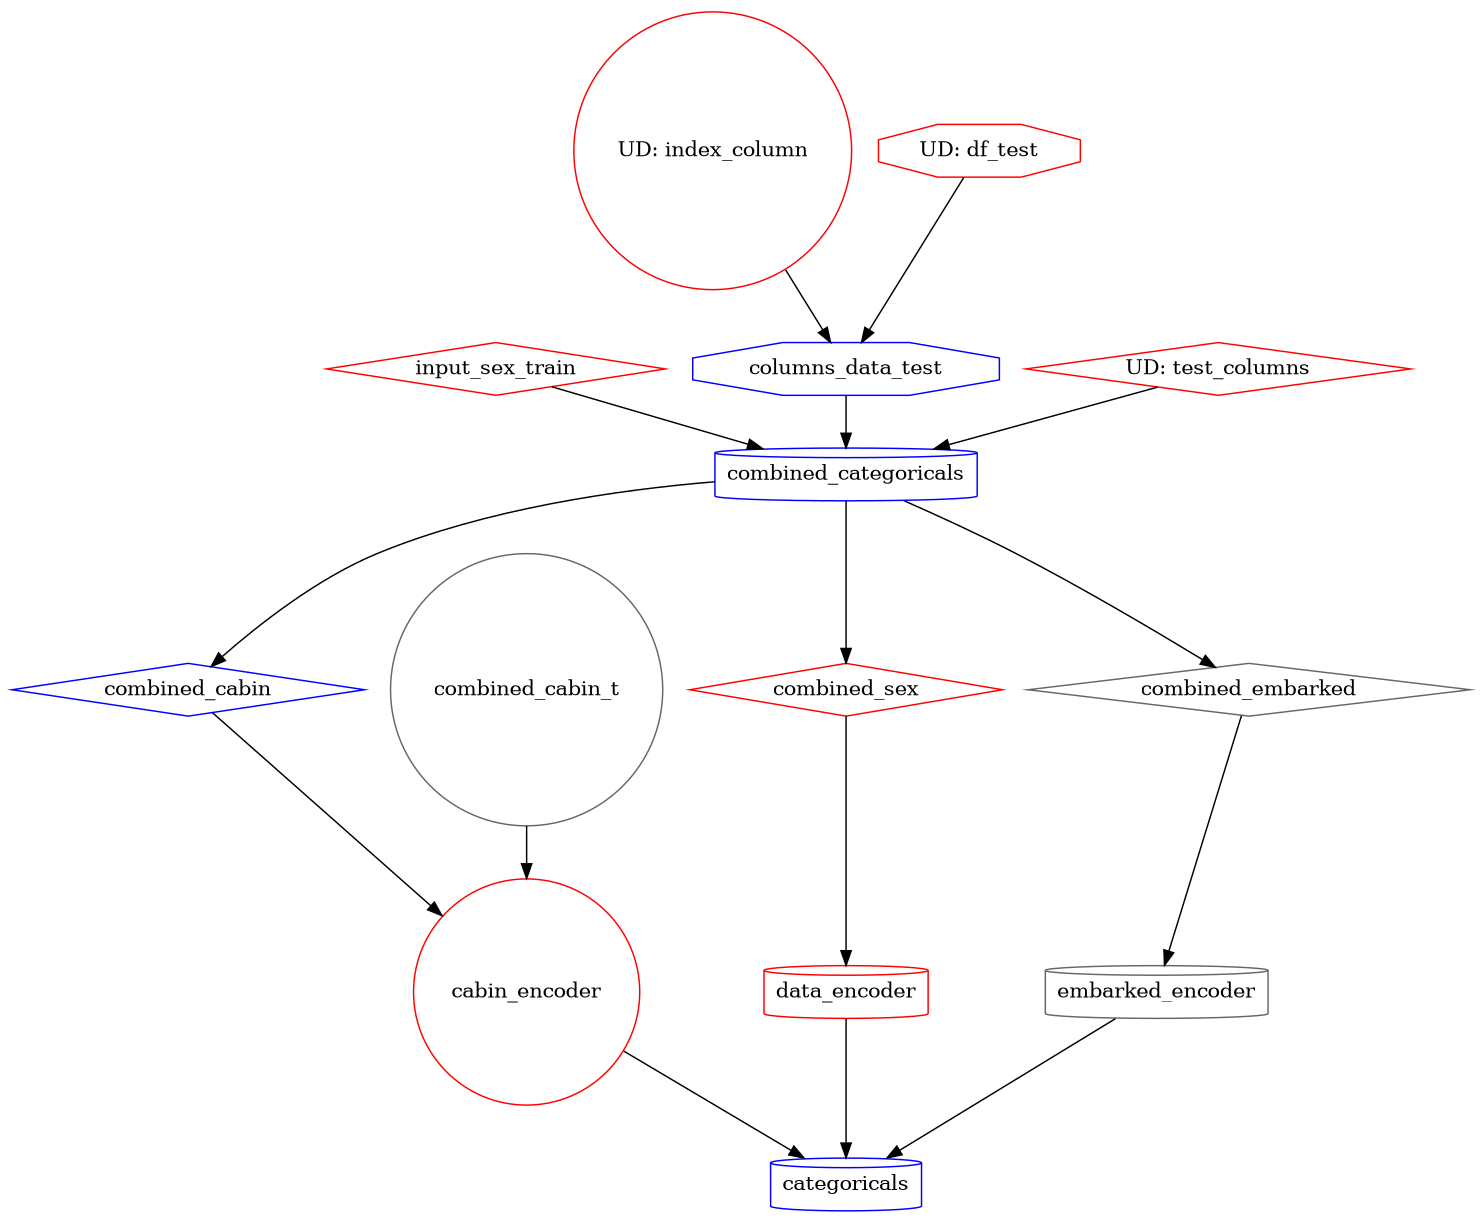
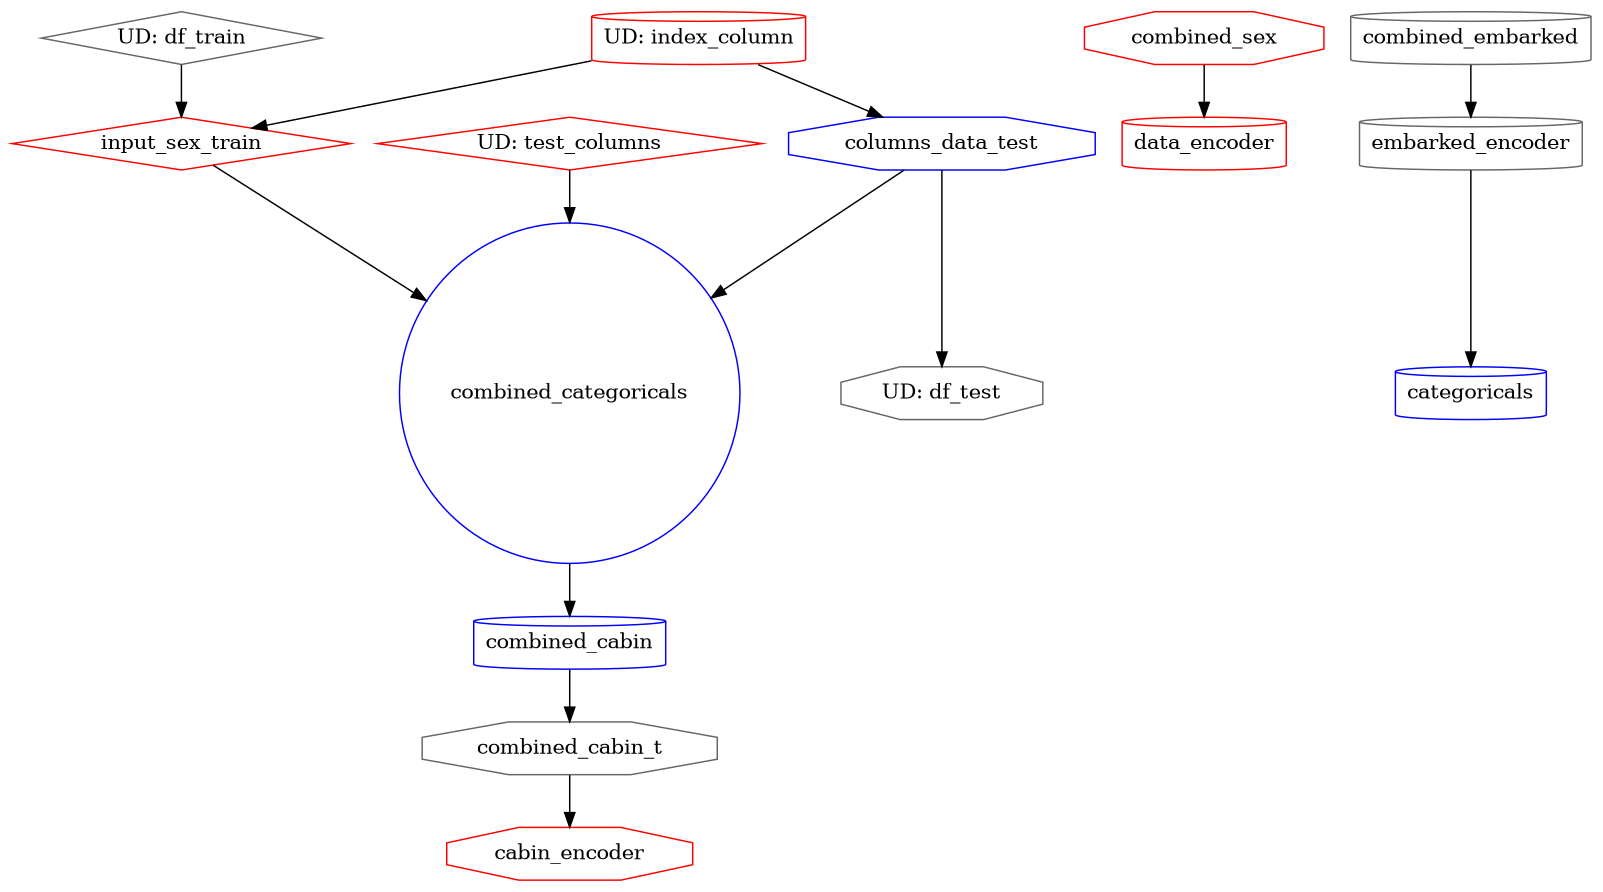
none -> (181, 38)
none -> (429, 93)
(713, 151) -> (699, 38)
(979, 151) -> (942, 393)
(917, 254) -> (942, 261)
(846, 474) -> (570, 393)
(846, 575) -> none
(1056, 575) -> none
(188, 690) -> (570, 643)
(527, 690) -> (570, 748)
(846, 690) -> (1204, 38)
(1249, 690) -> (1471, 38)
(322, 809) -> (570, 688)
(527, 992) -> (570, 854)
(846, 1081) -> none
(707, 1101) -> none
